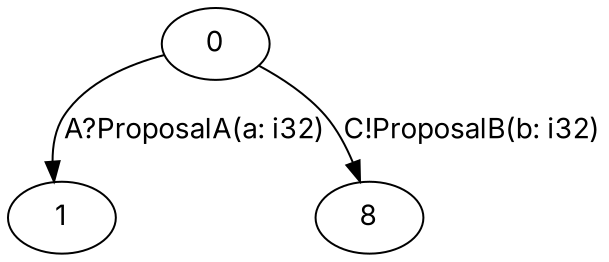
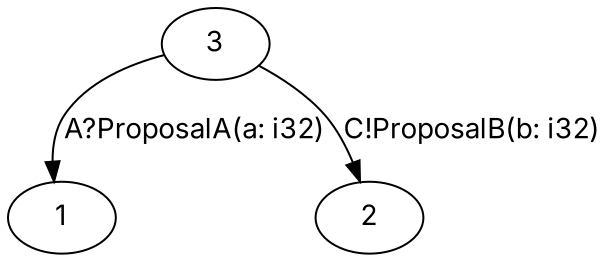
(216, 44) -> (216, 44)
(369, 218) -> (369, 218)
